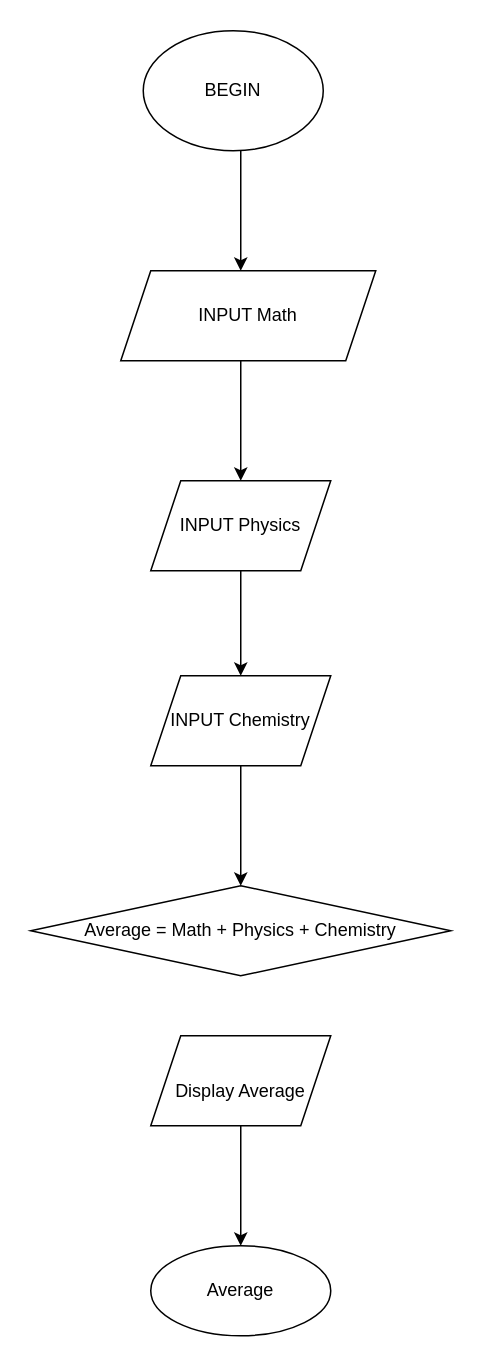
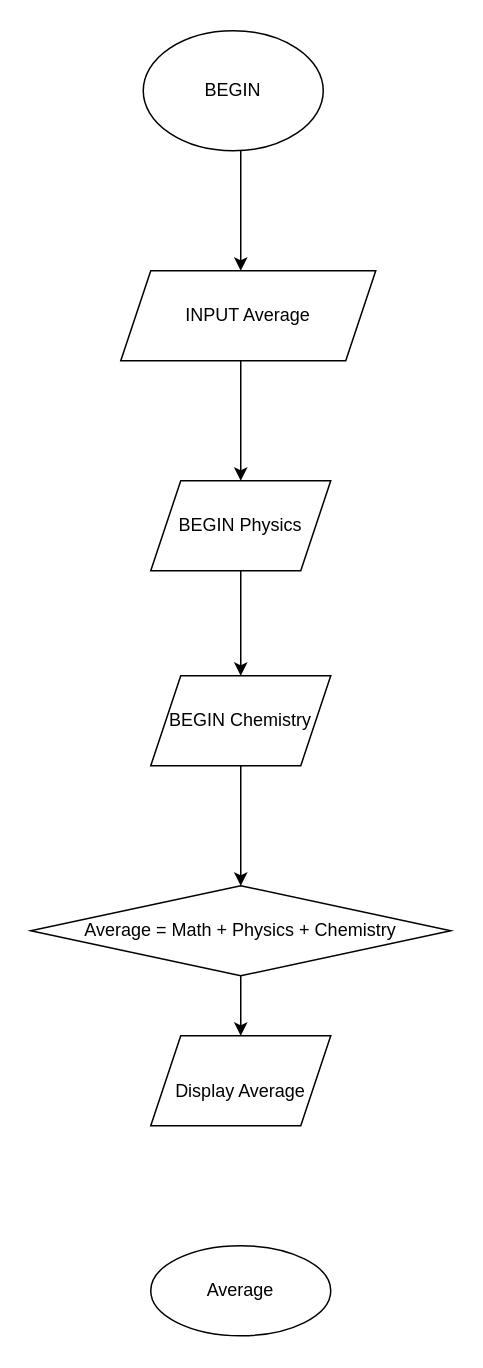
(248, 316) -> (248, 316)
(241, 526) -> (241, 526)
(241, 721) -> (241, 721)
none -> (241, 1001)
(241, 1181) -> none
